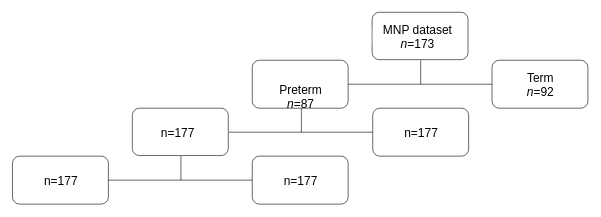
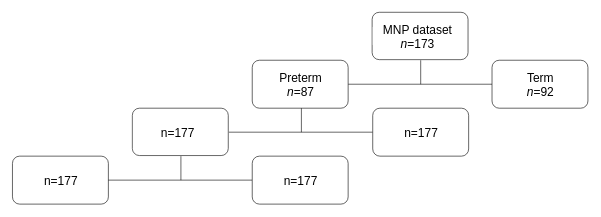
(301, 96) -> (301, 84)
